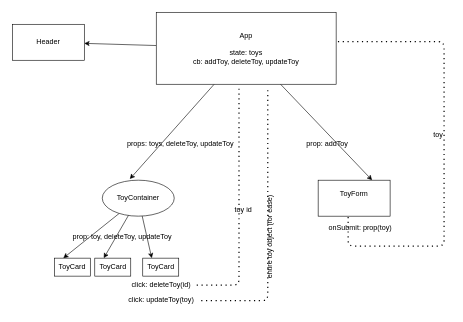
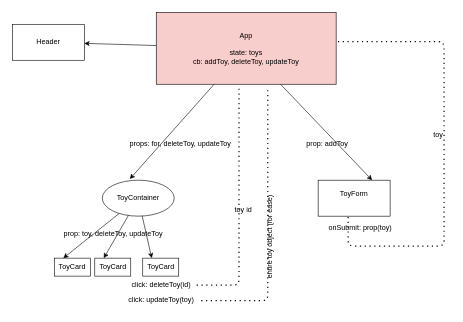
(246, 48) -> (246, 48)
(181, 144) -> (181, 144)
(122, 237) -> (113, 234)
